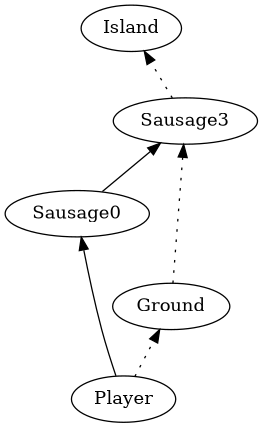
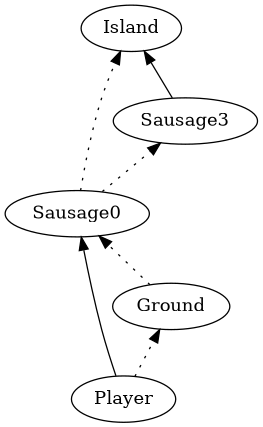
(162, 80) -> (162, 80)
none -> (94, 126)
(126, 171) -> (126, 171)
(178, 220) -> (129, 265)
